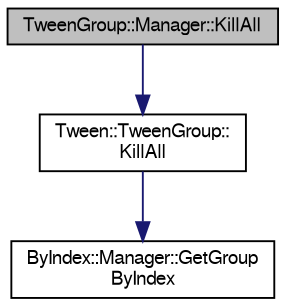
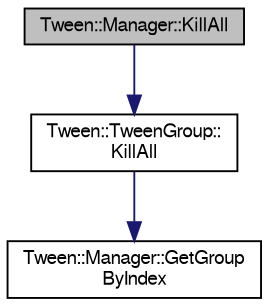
(143, 26) -> (134, 26)
(143, 270) -> (134, 270)
